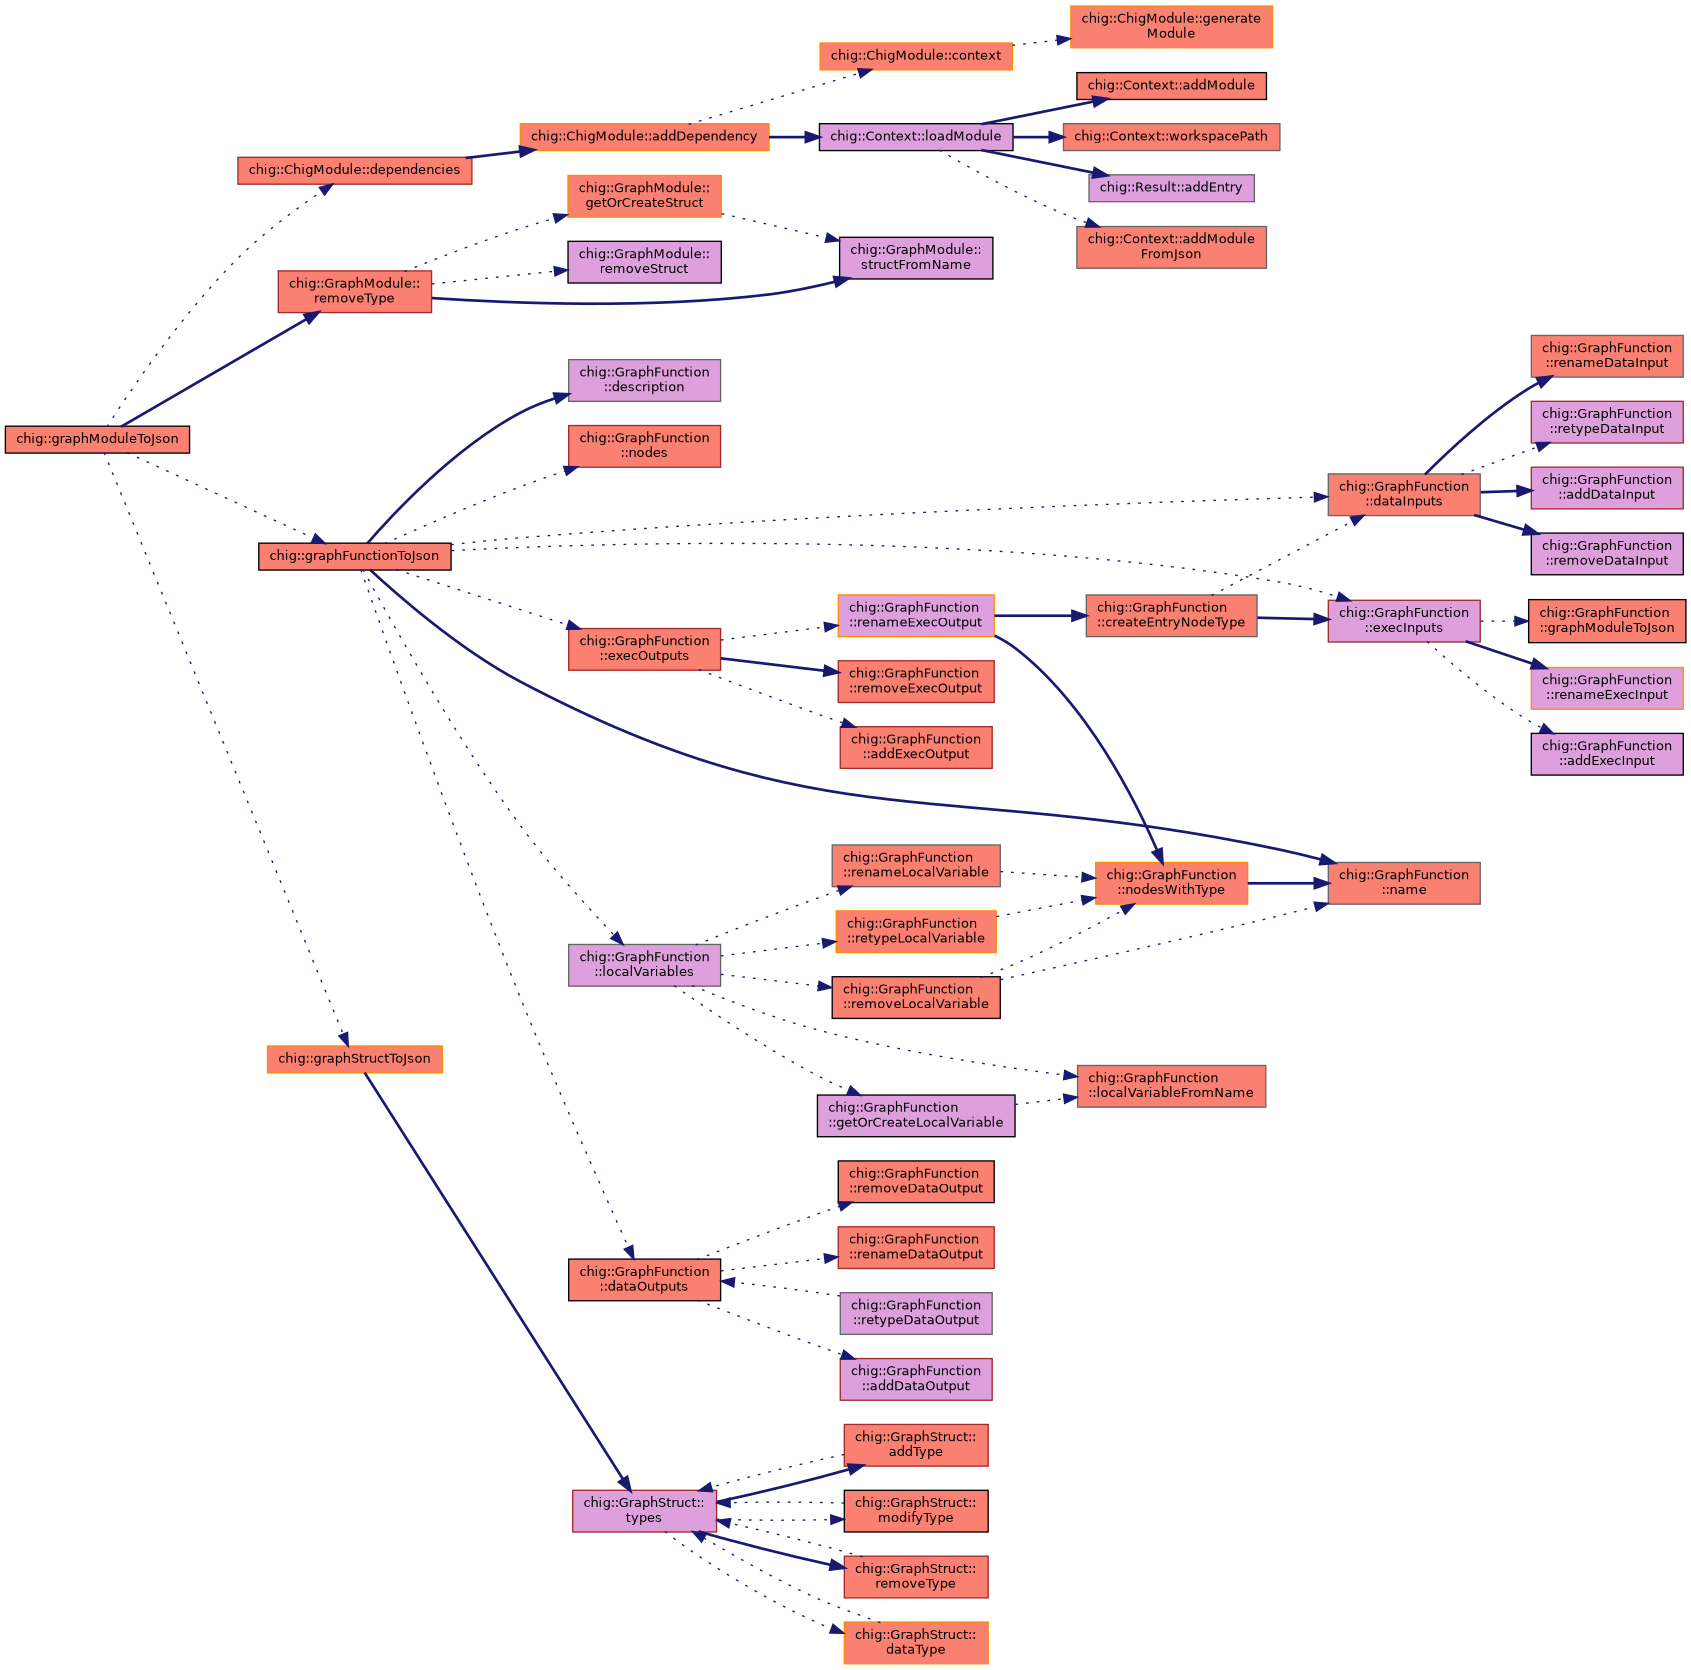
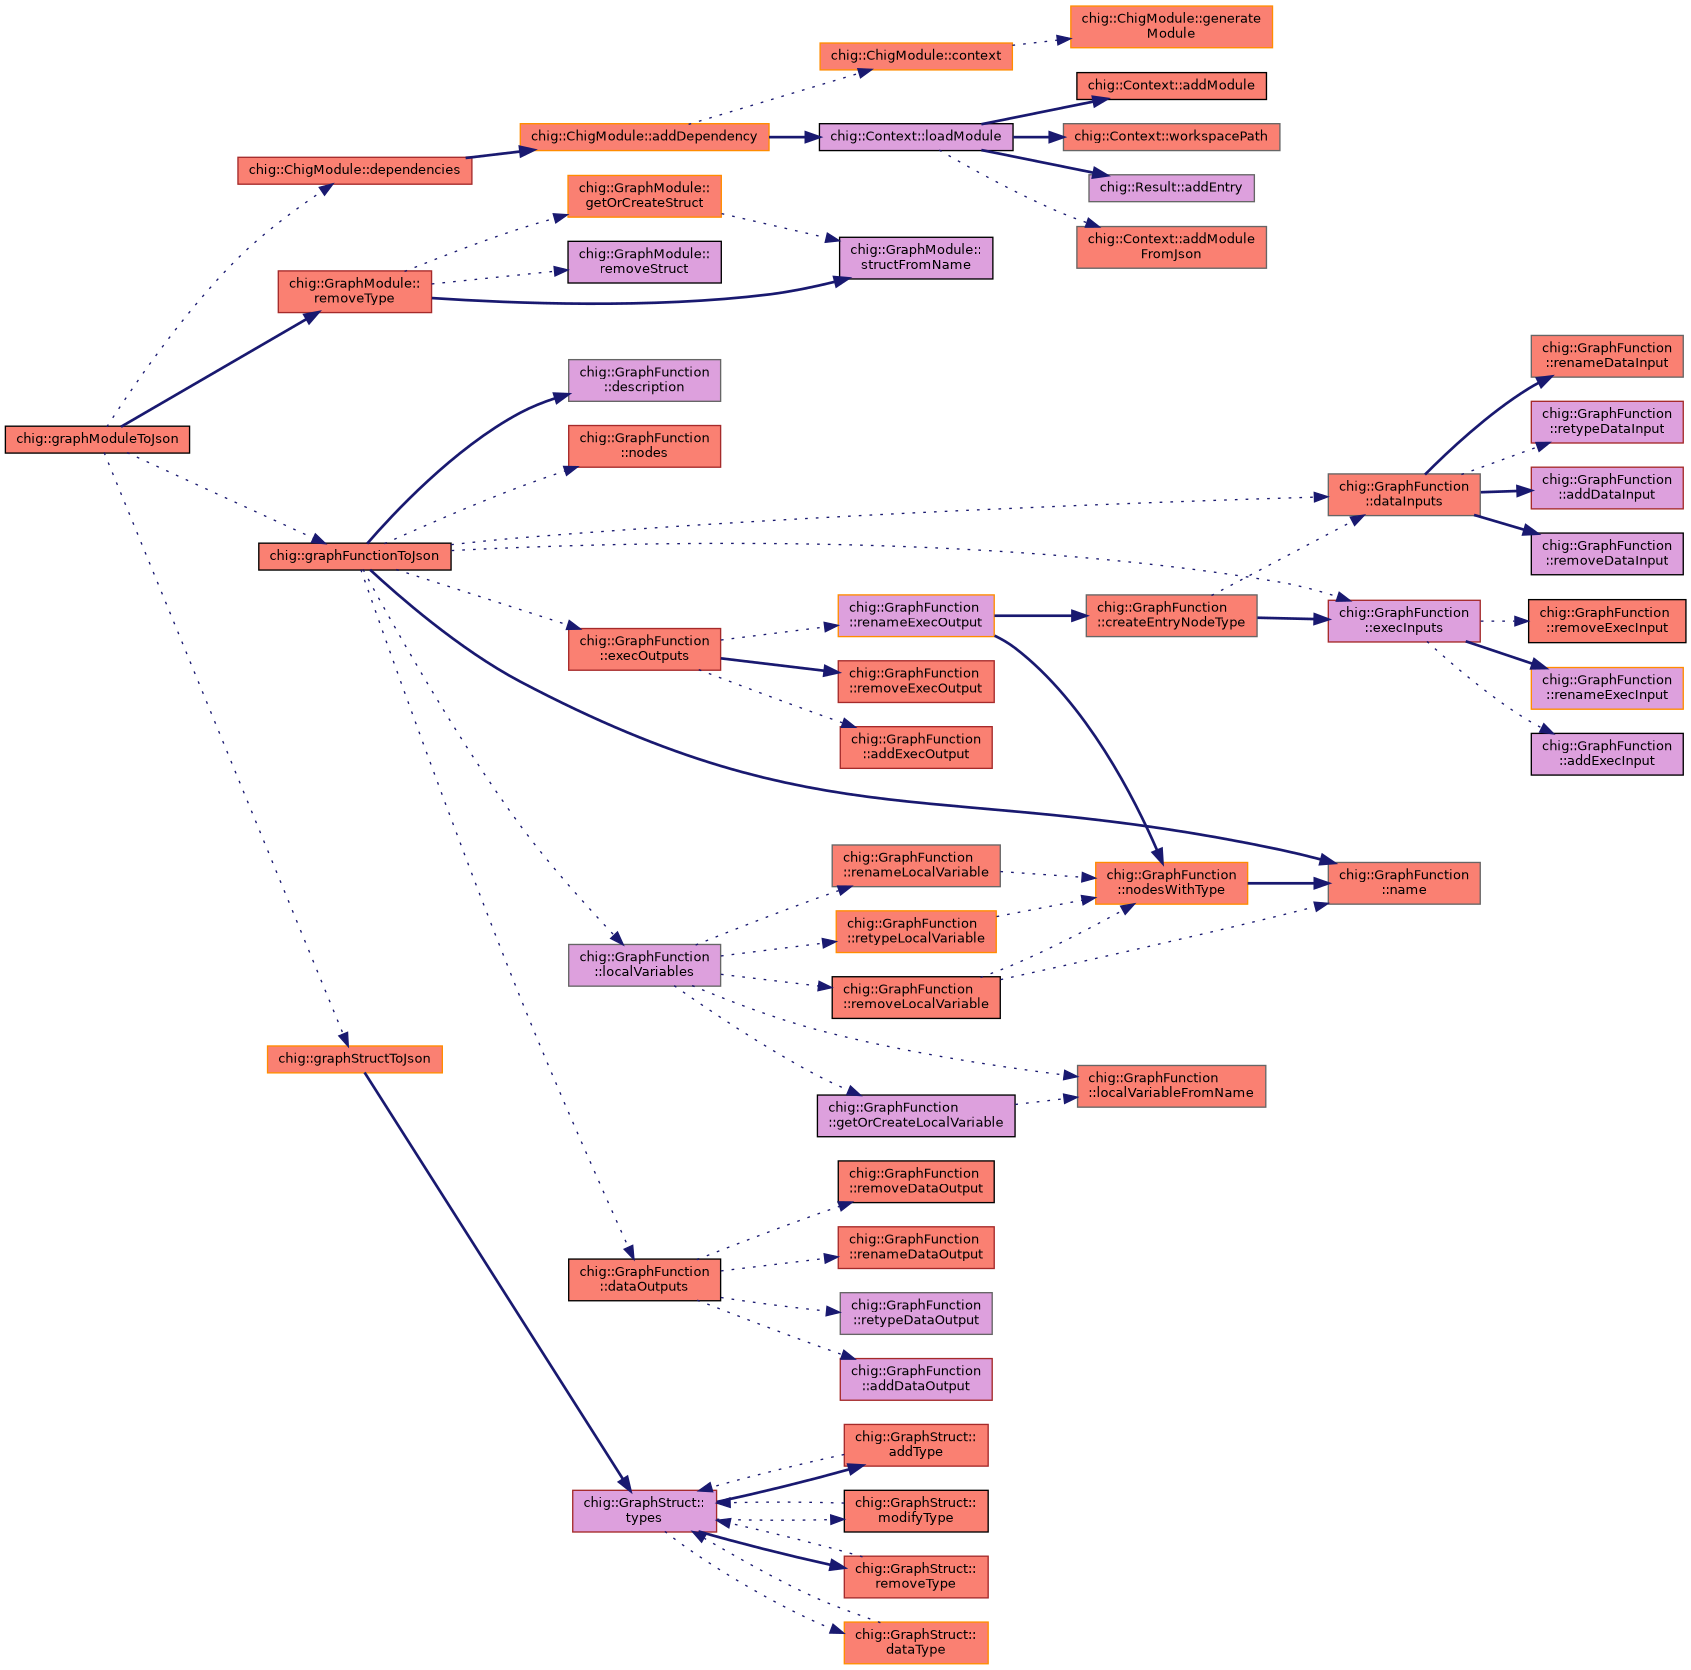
(1607, 621) -> (1607, 621)
(787, 1289) -> (773, 1305)
